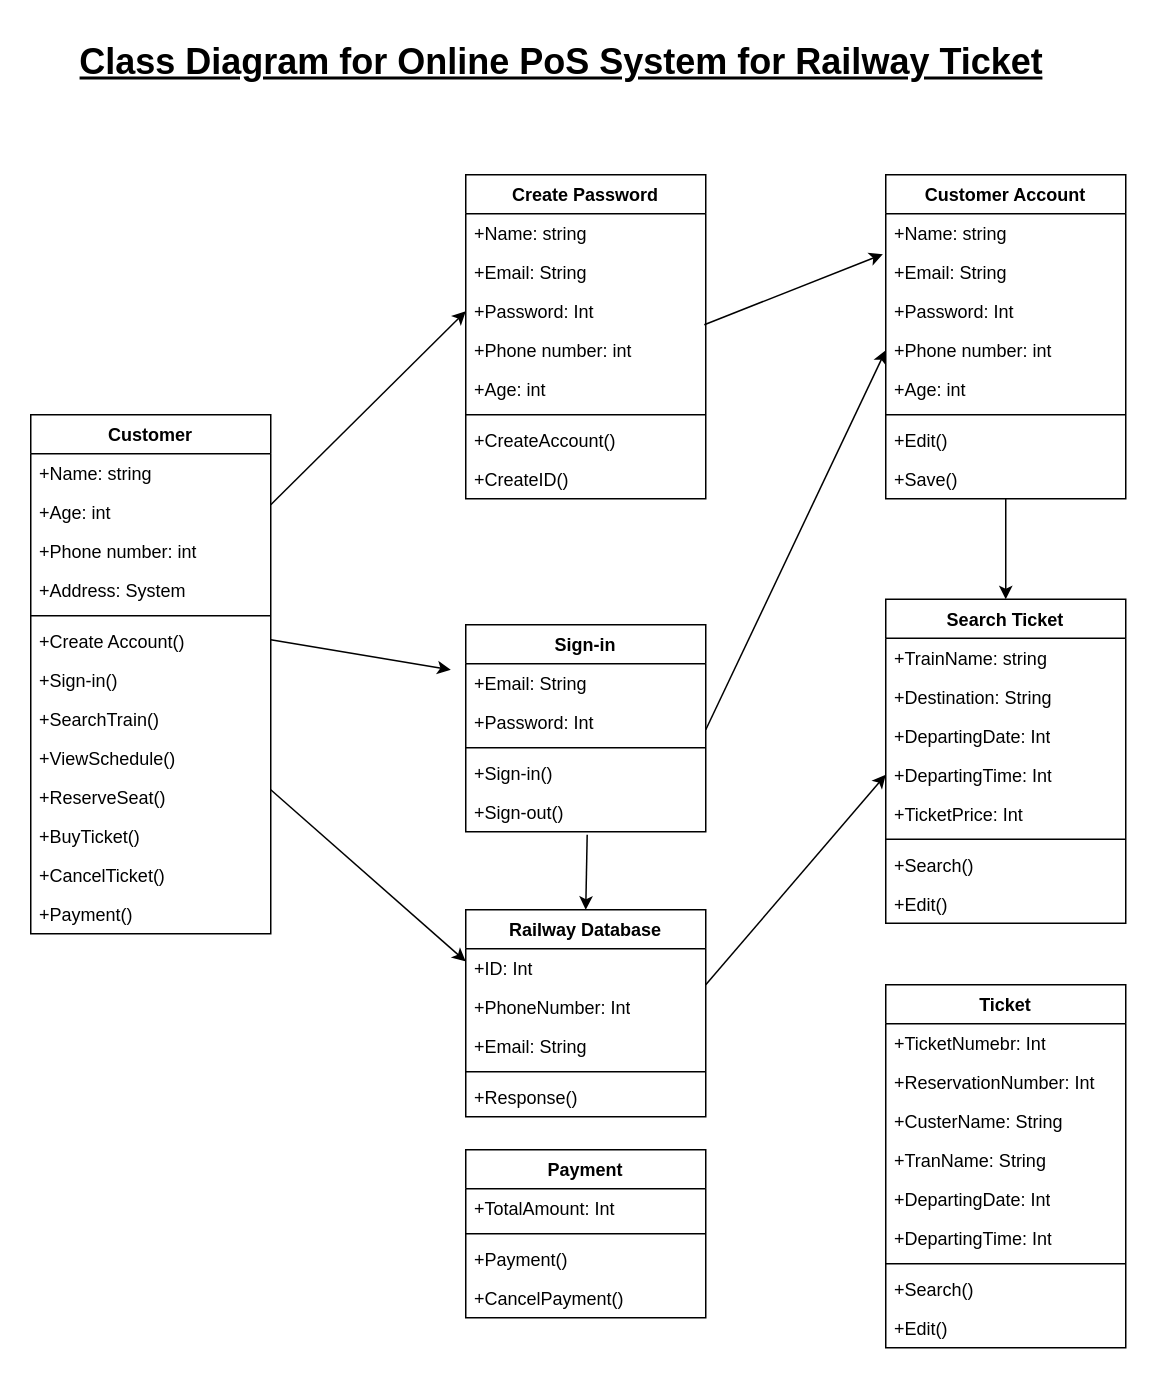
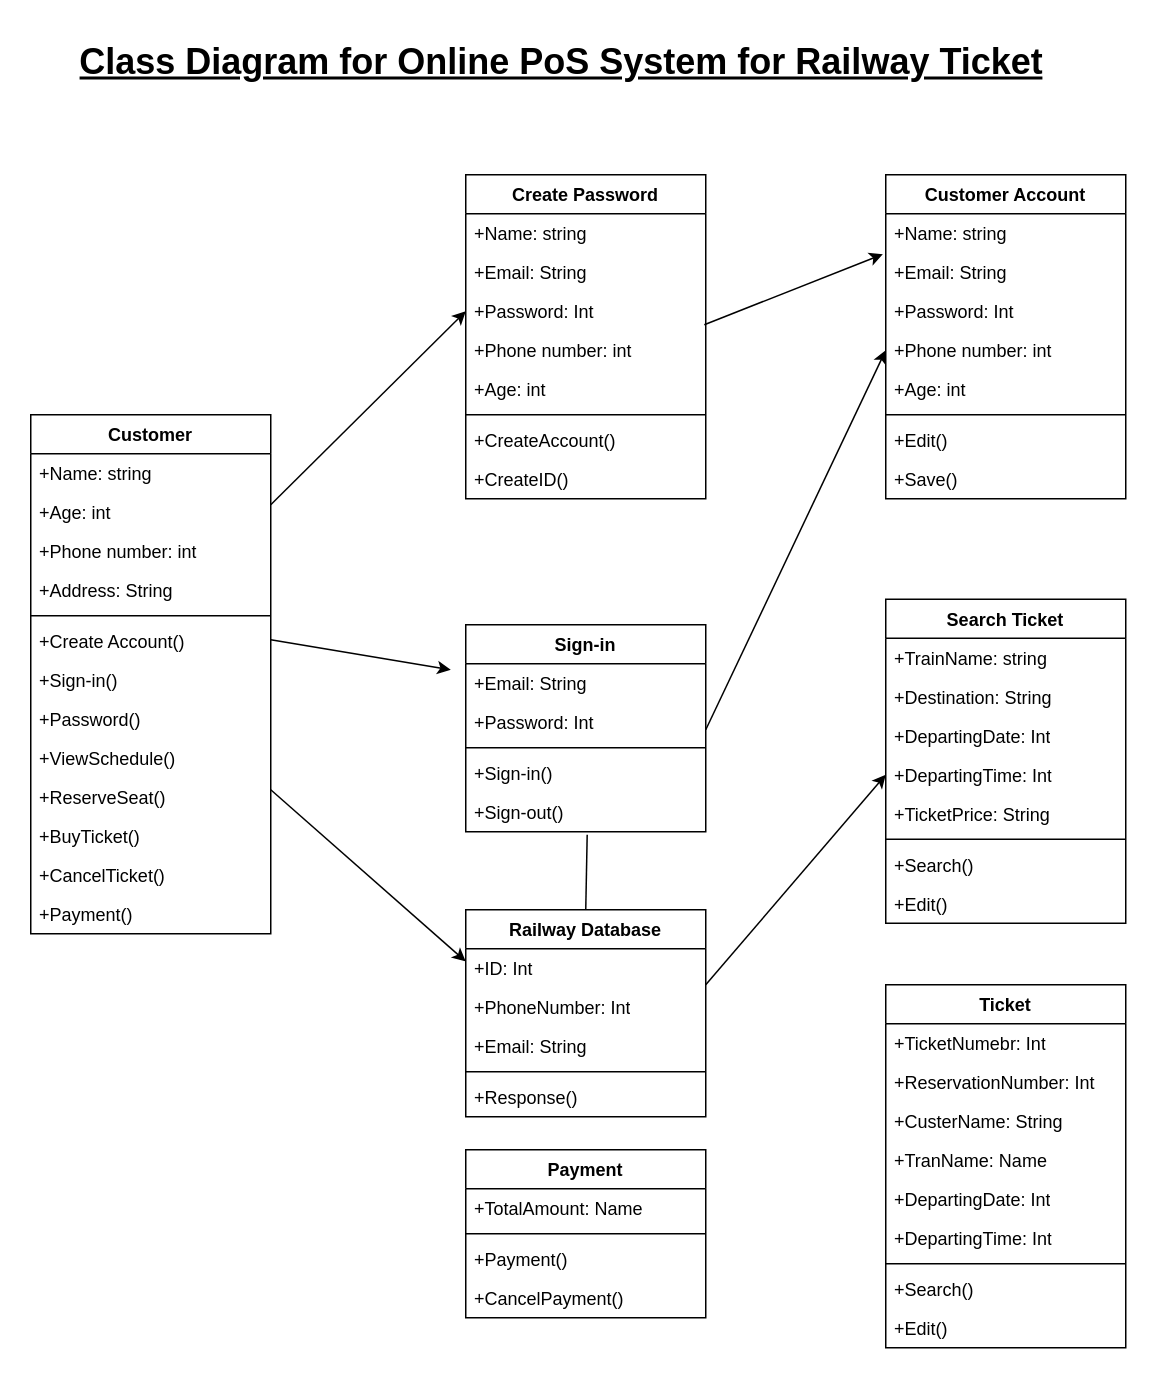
(1006, 545) -> none
(116, 592) -> (113, 592)
(108, 721) -> (95, 721)
(971, 816) -> (984, 816)
(586, 898) -> (586, 902)
(973, 1162) -> (966, 1162)
(553, 1210) -> (558, 1210)
